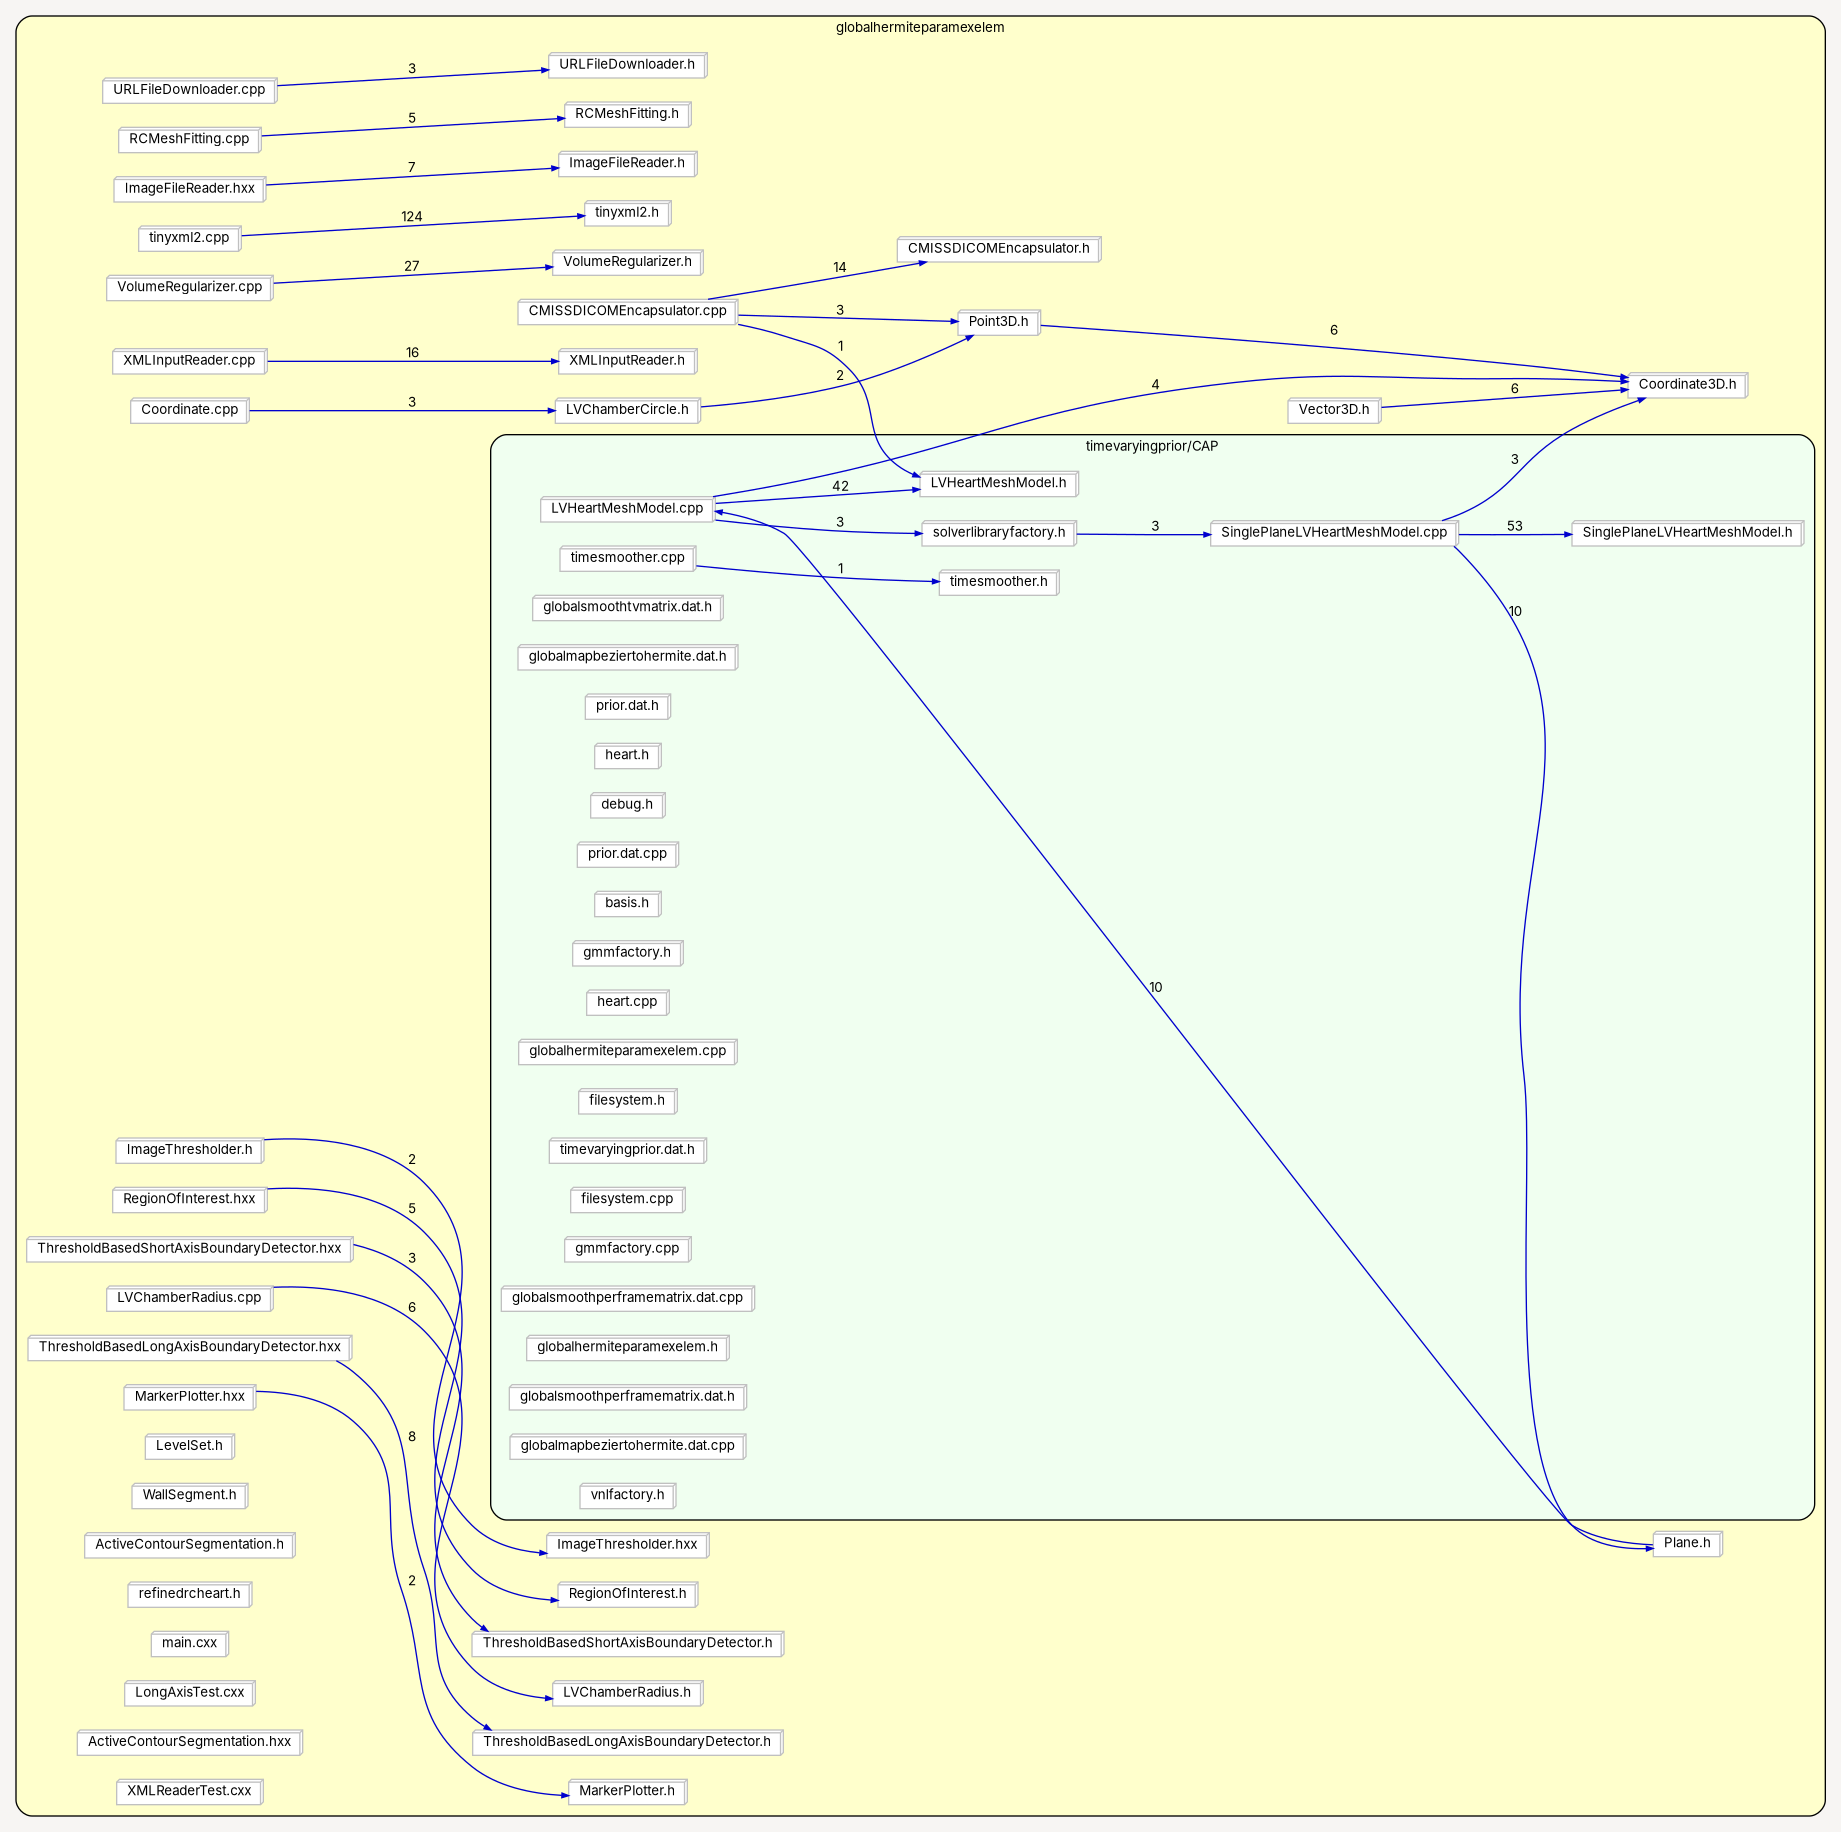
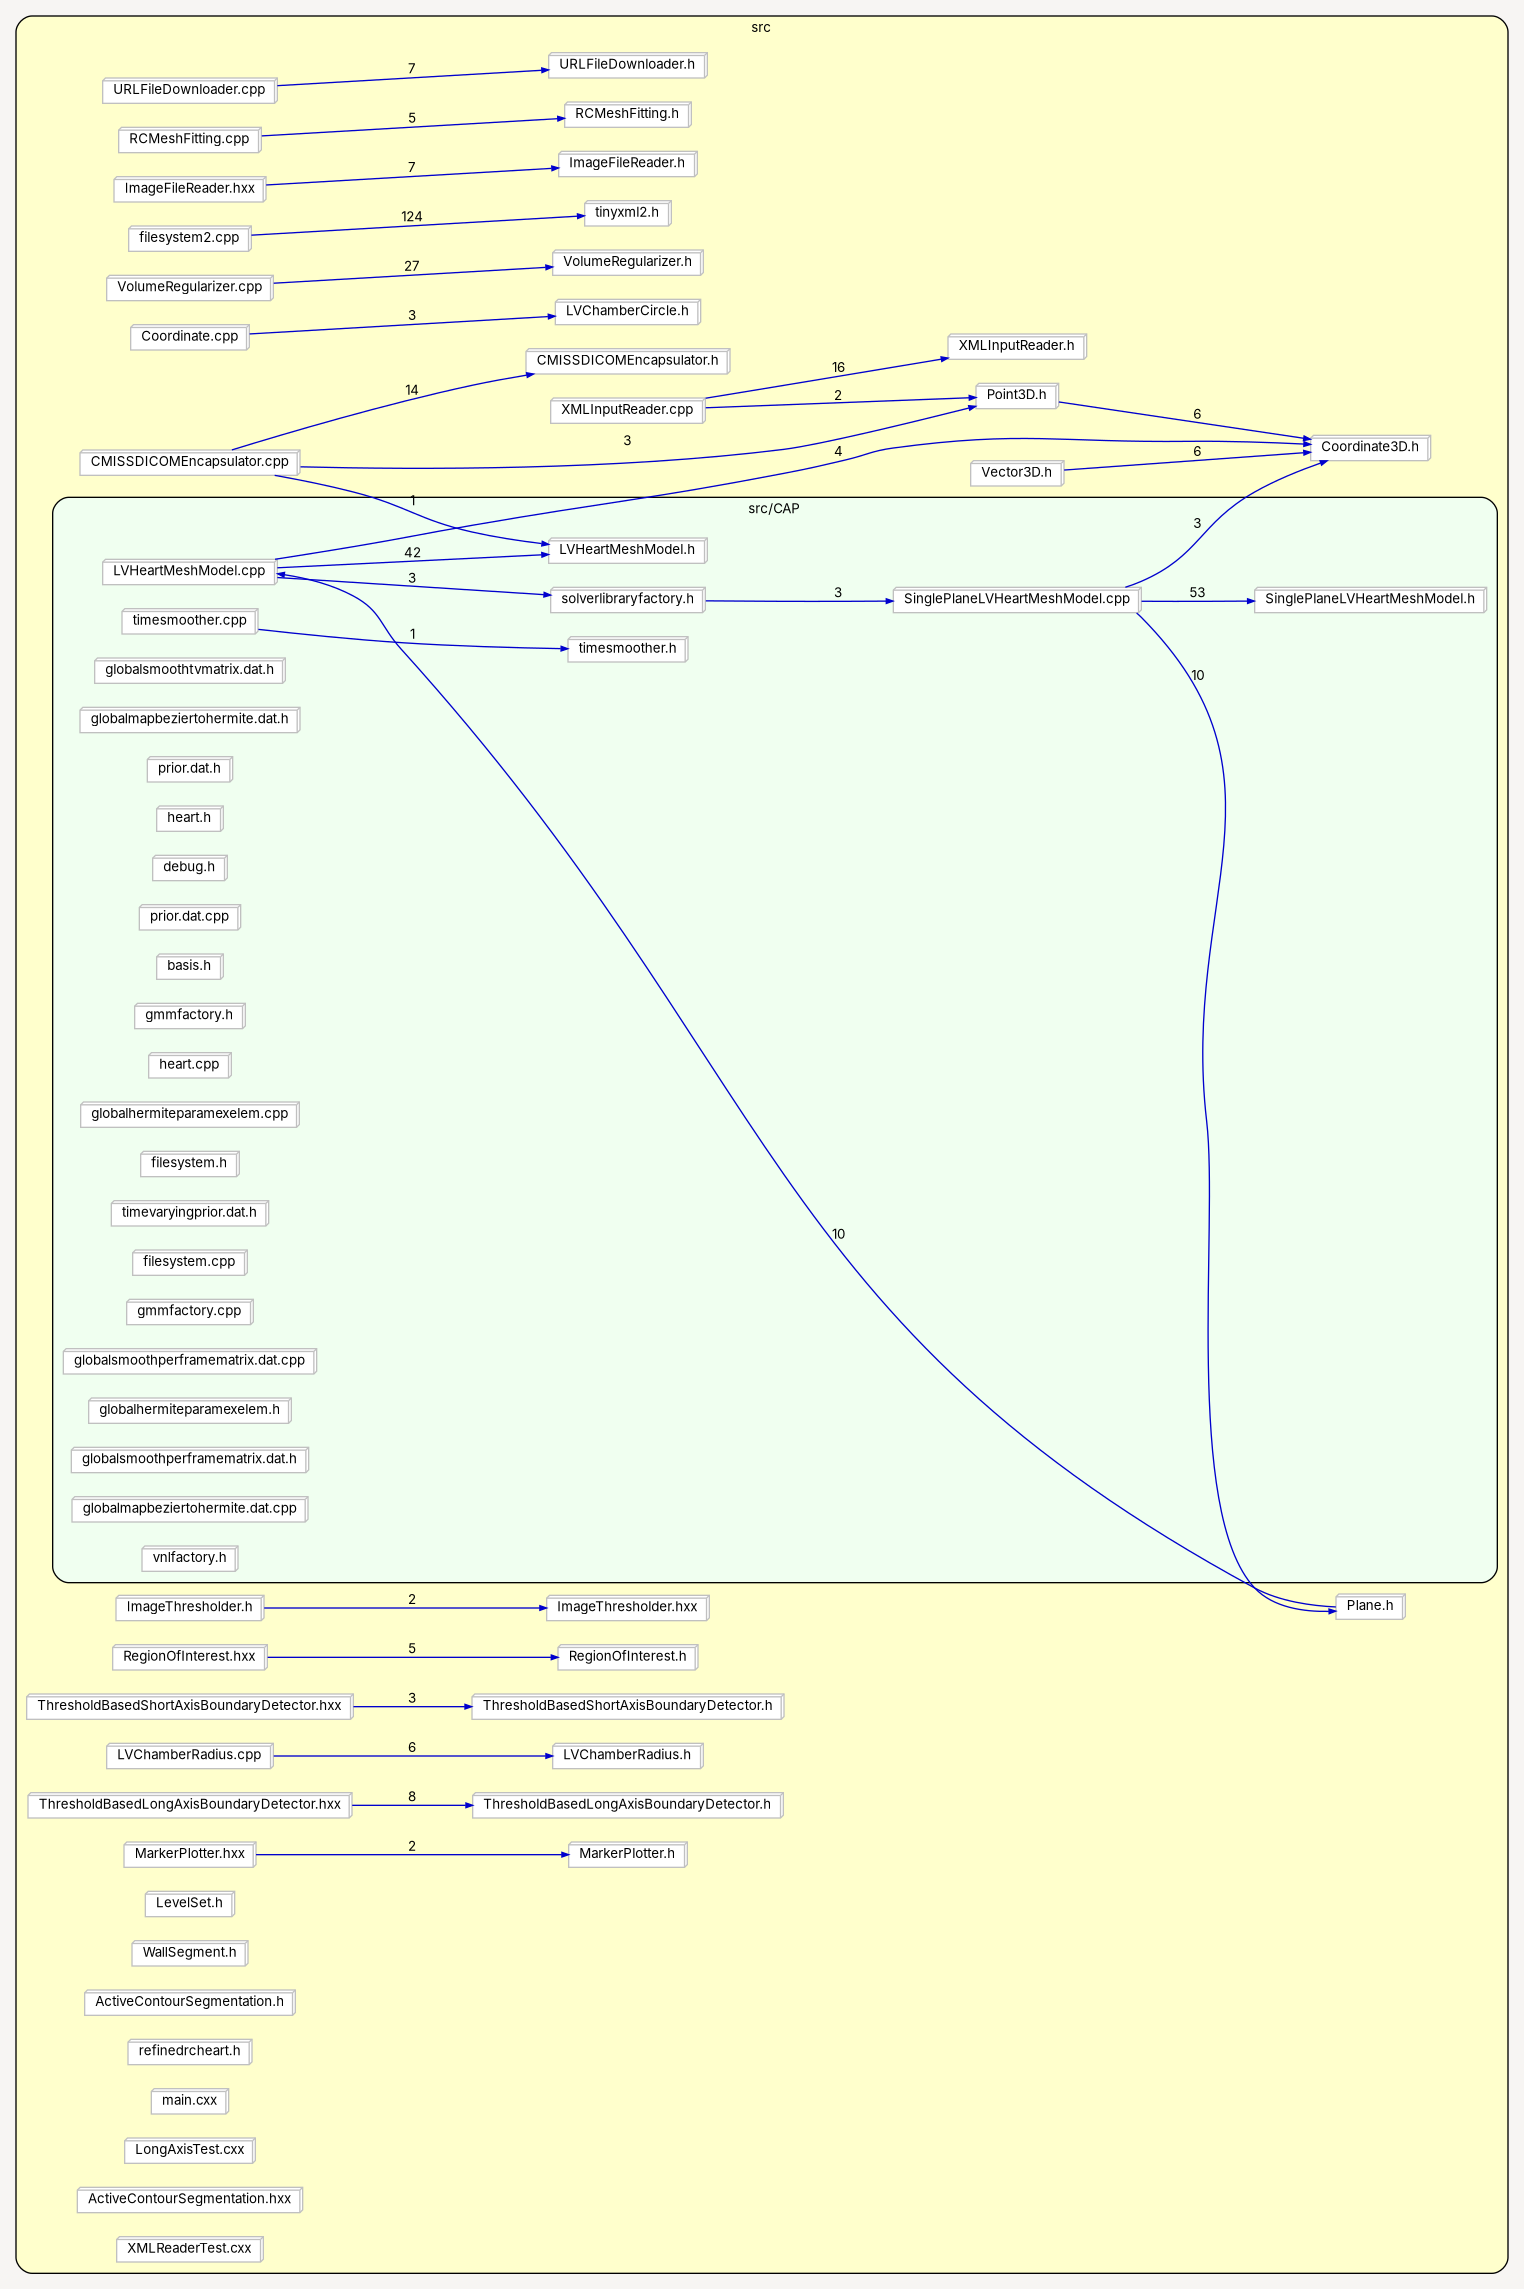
(921, 29) -> (762, 29)
(413, 70) -> (413, 70)
(190, 239) -> (190, 239)
(838, 387) -> (837, 403)
(1153, 447) -> (775, 510)
